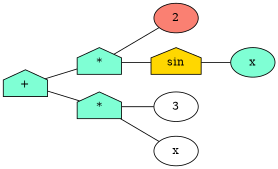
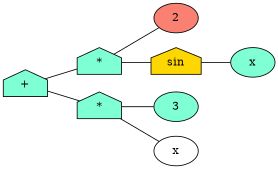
(176, 107) -> (176, 107)
